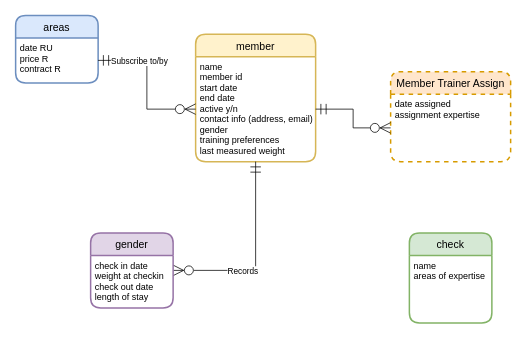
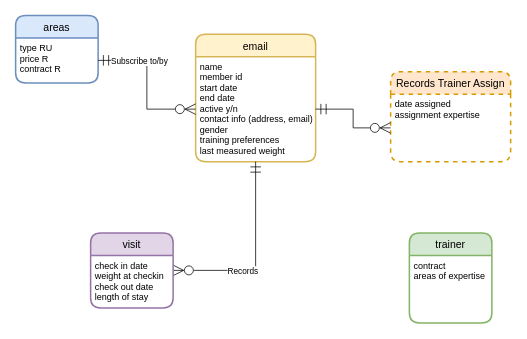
(255, 46) -> (255, 46)
(36, 48) -> (36, 48)
(450, 84) -> (450, 84)
(131, 245) -> (131, 245)
(450, 245) -> (450, 245)
(423, 266) -> (433, 266)
